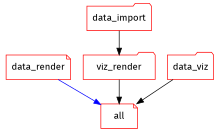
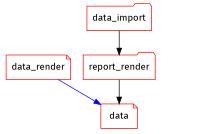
(119, 67) -> (119, 67)
(191, 67) -> none
(119, 116) -> (119, 116)
